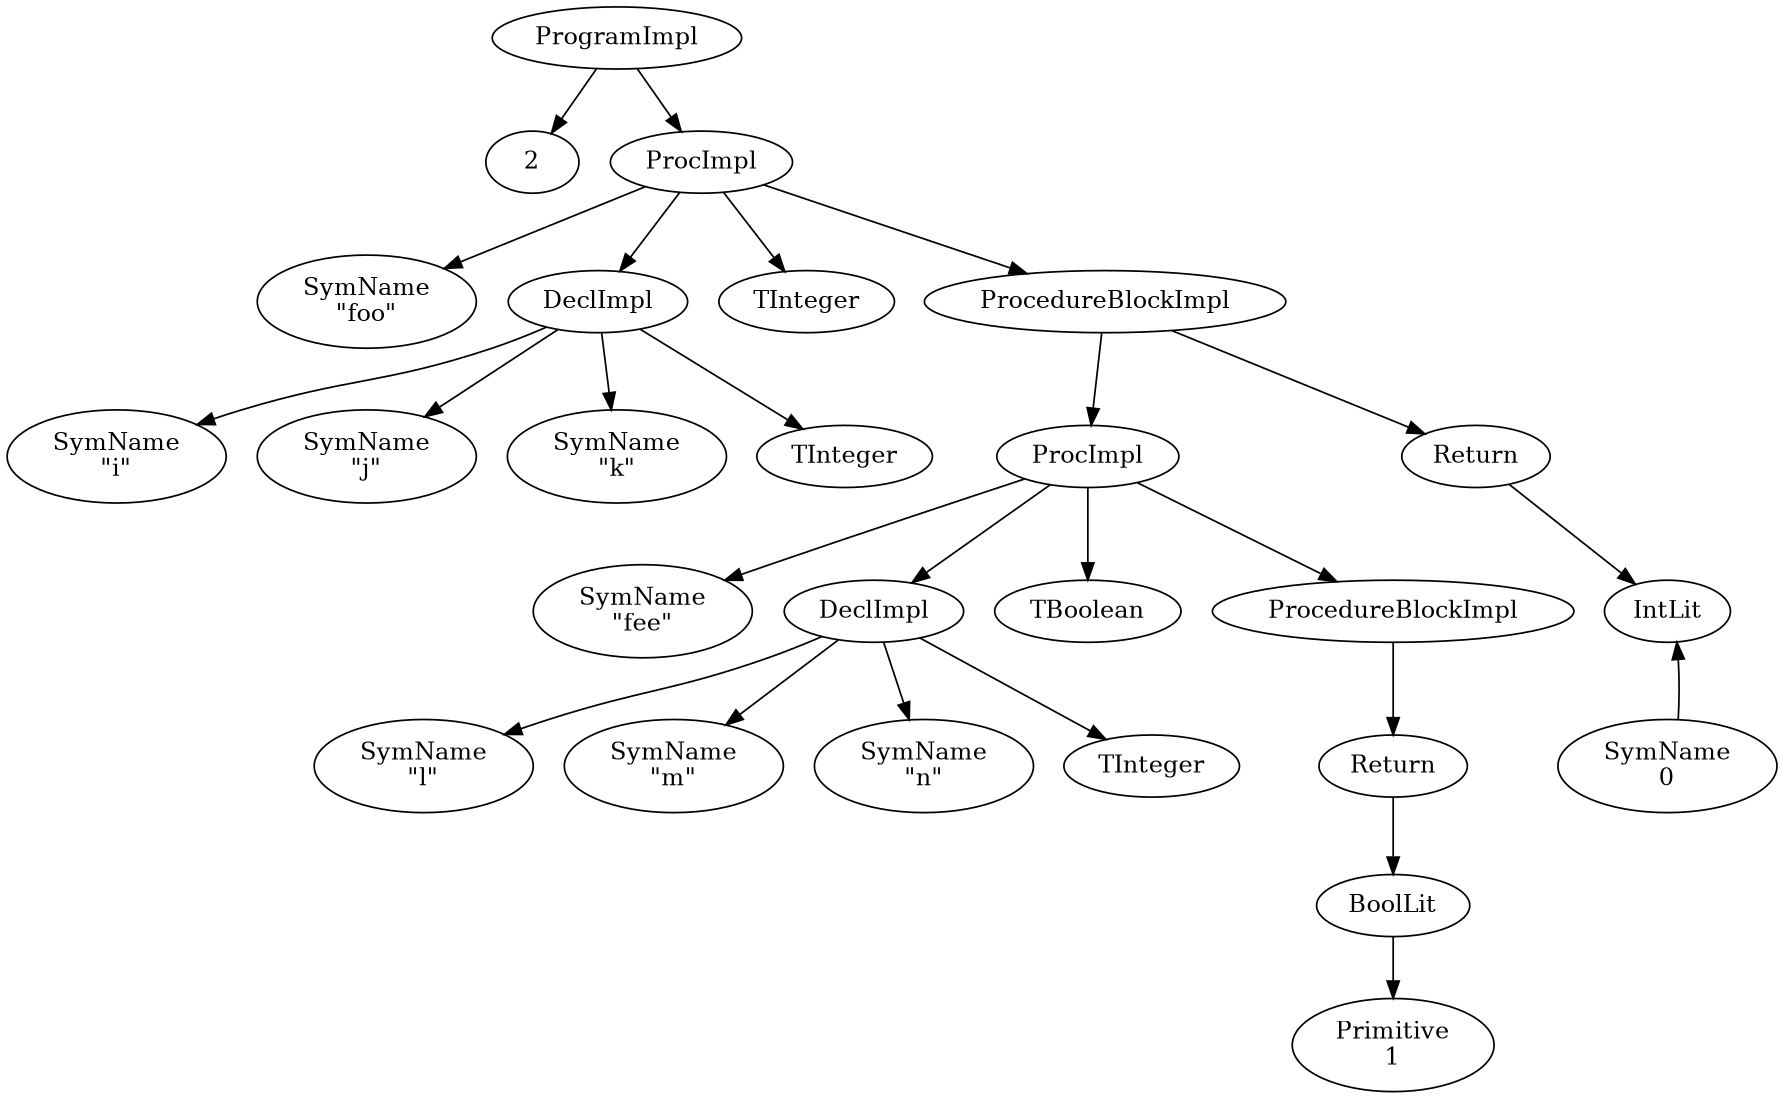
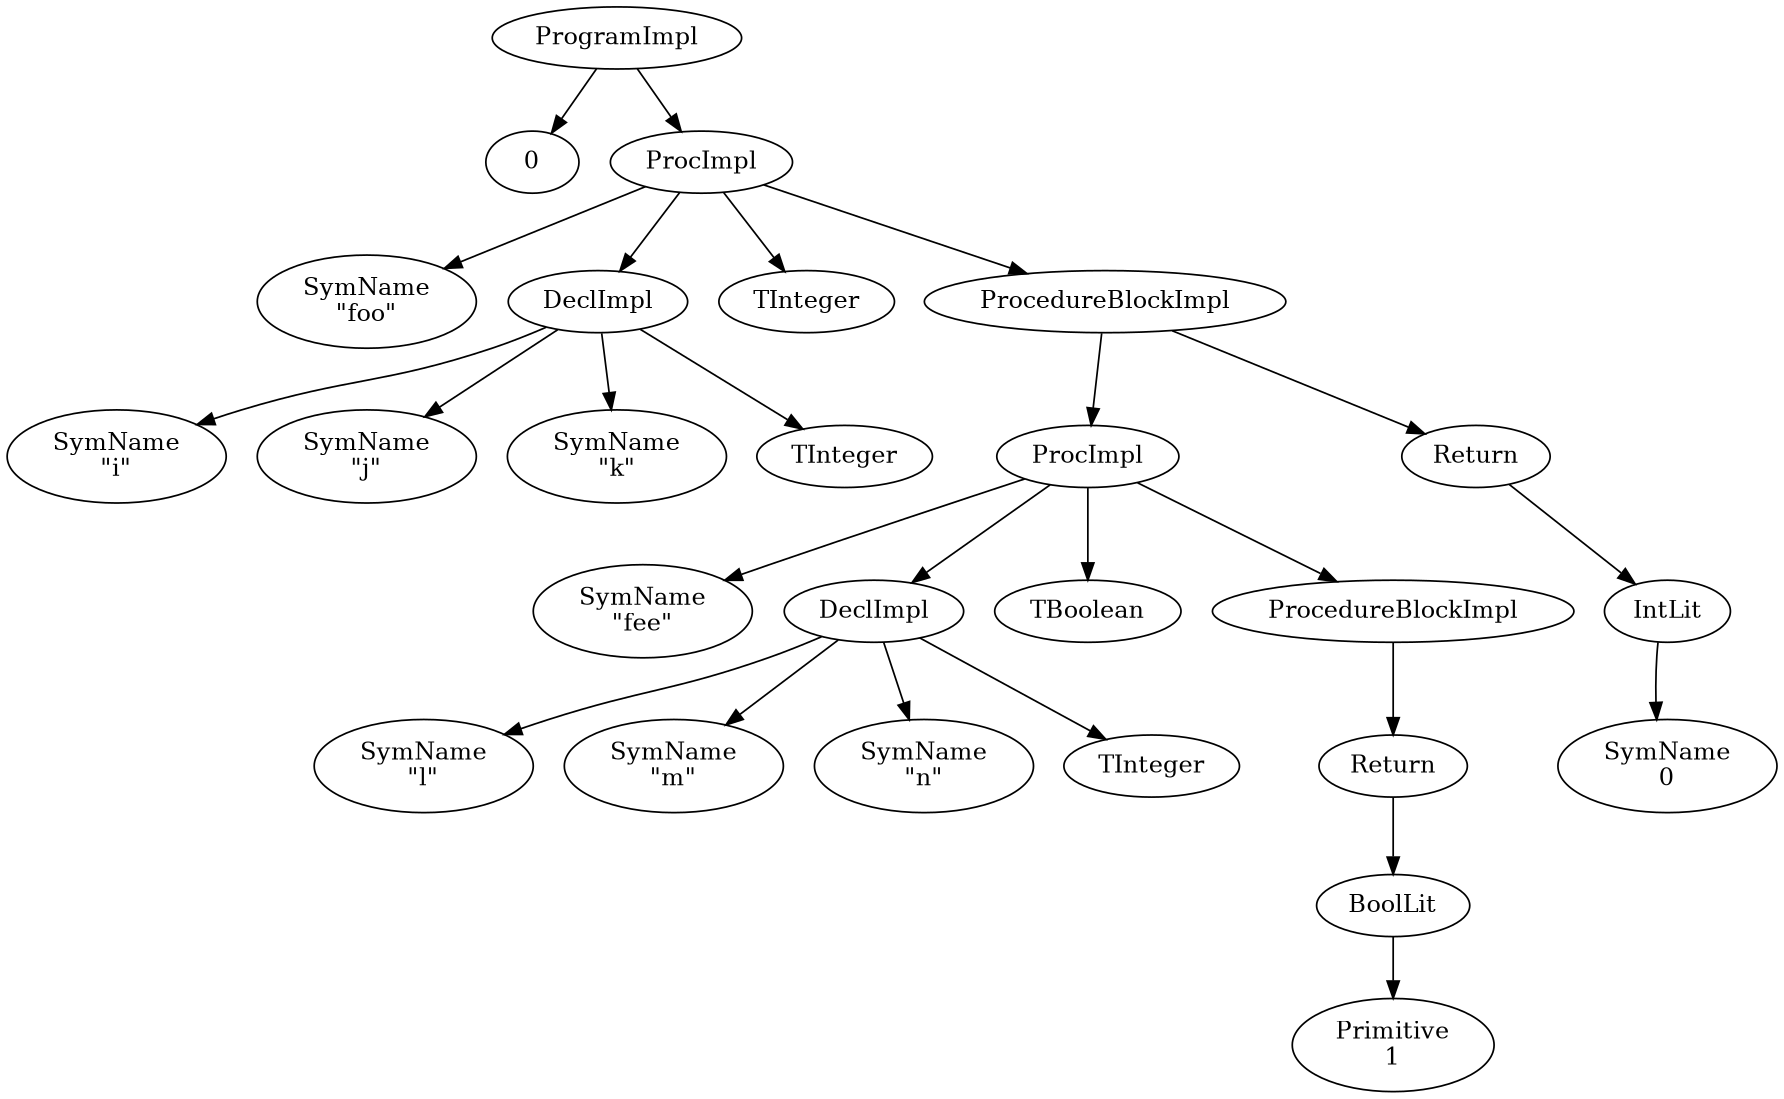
(532, 162) -> (532, 162)
(1679, 690) -> (1656, 672)
